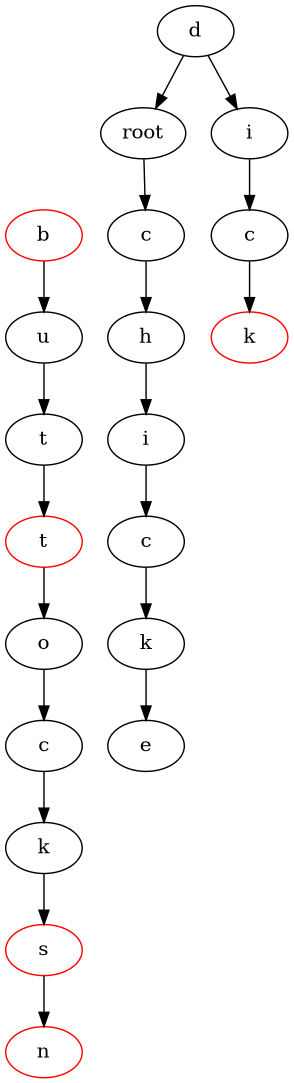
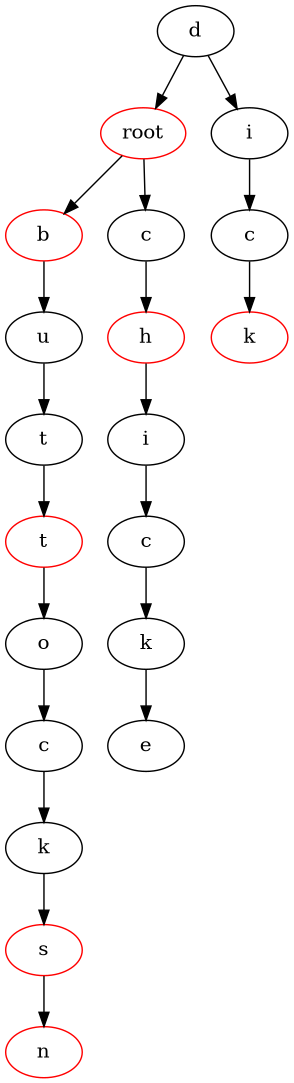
(143, 133) -> (143, 133)
none -> (98, 180)
(146, 337) -> (146, 337)
